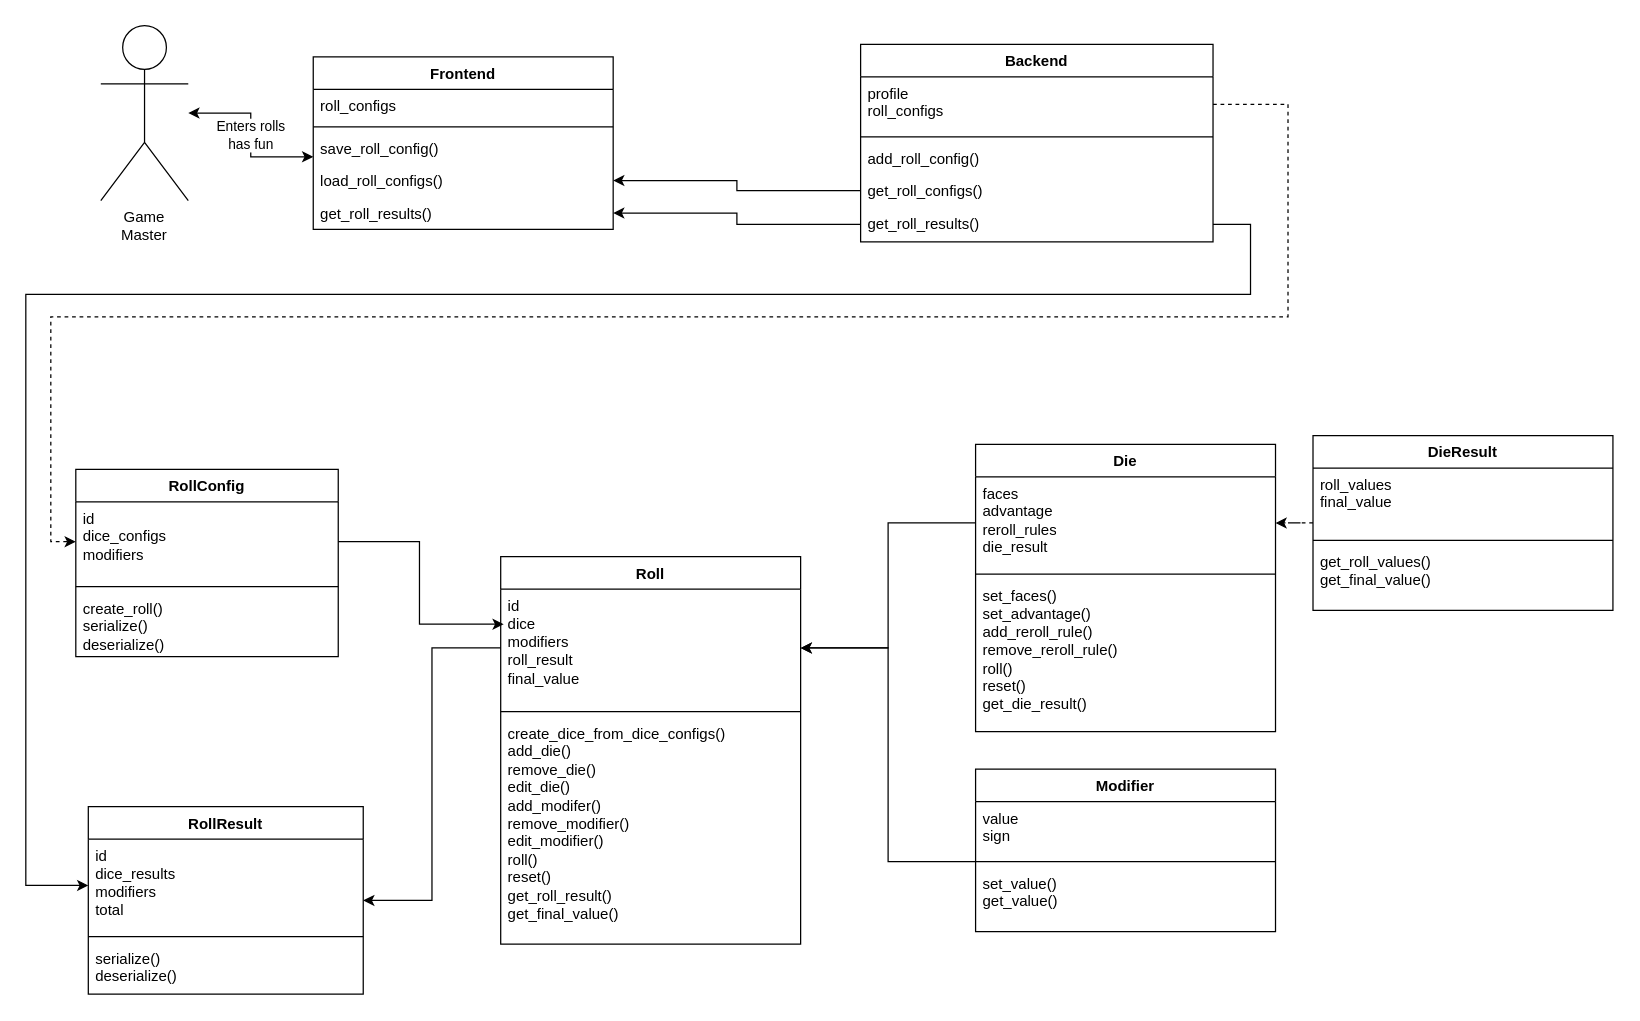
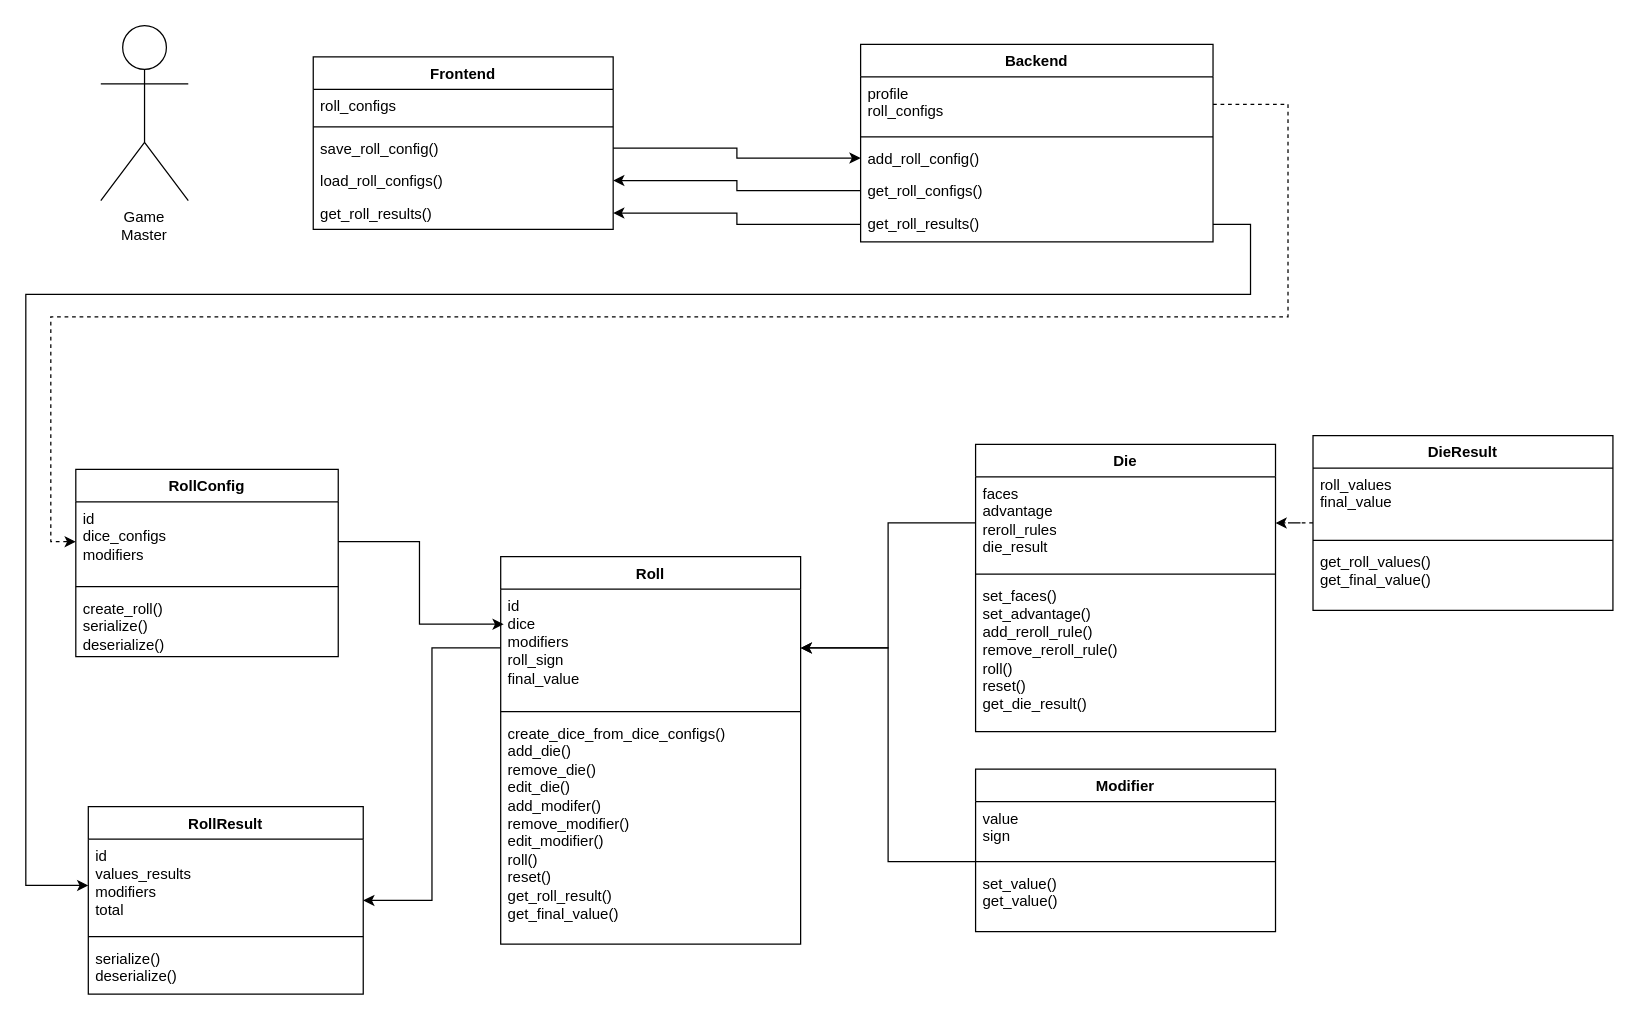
(251, 132) -> none
none -> (737, 150)
(548, 643) -> (548, 643)
(142, 884) -> (151, 884)
